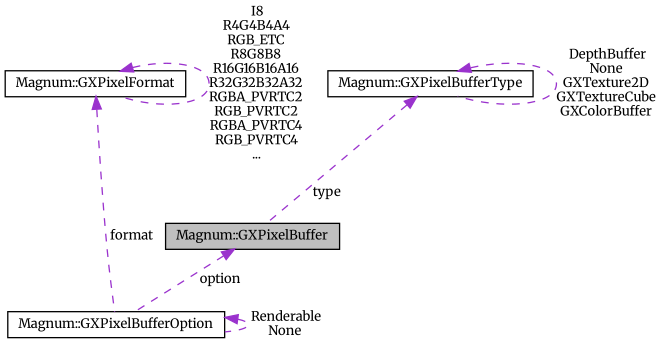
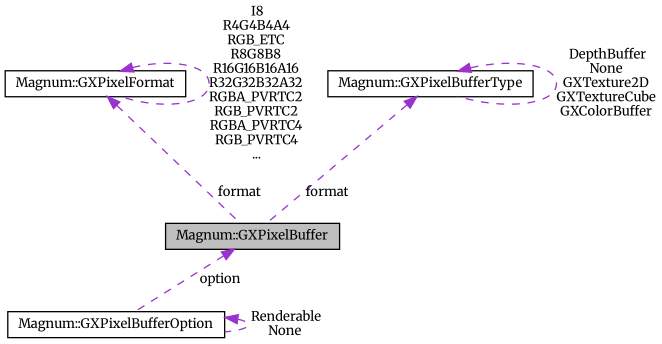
(326, 193) -> (326, 193)
(104, 211) -> (179, 165)
